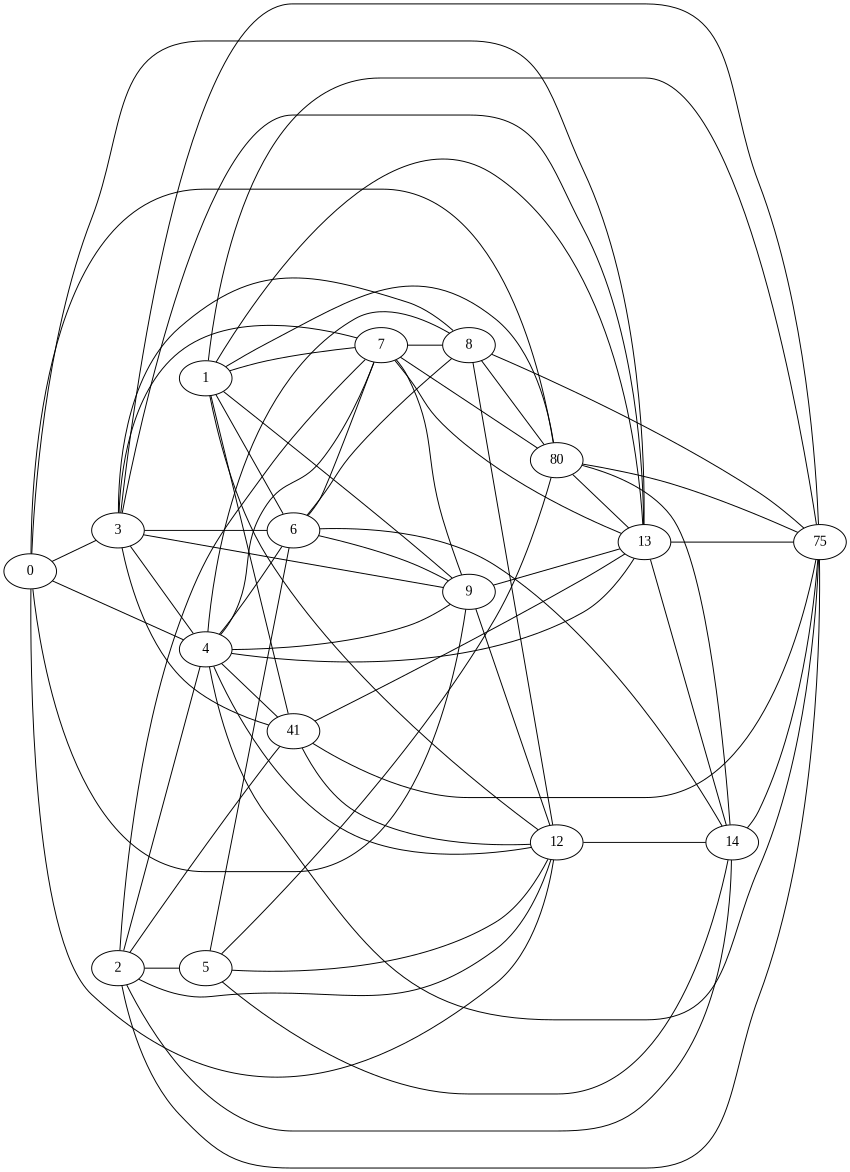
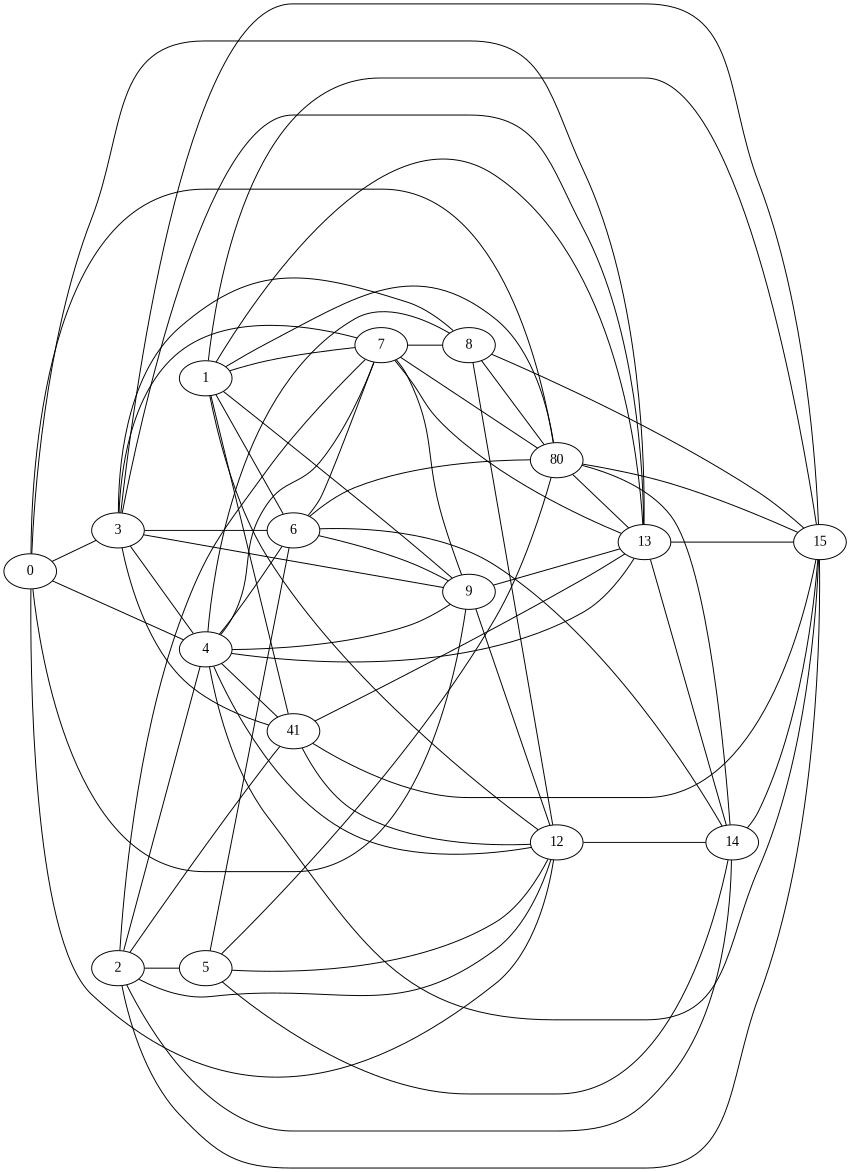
(373, 431) -> (415, 471)
(820, 542) -> (820, 542)
